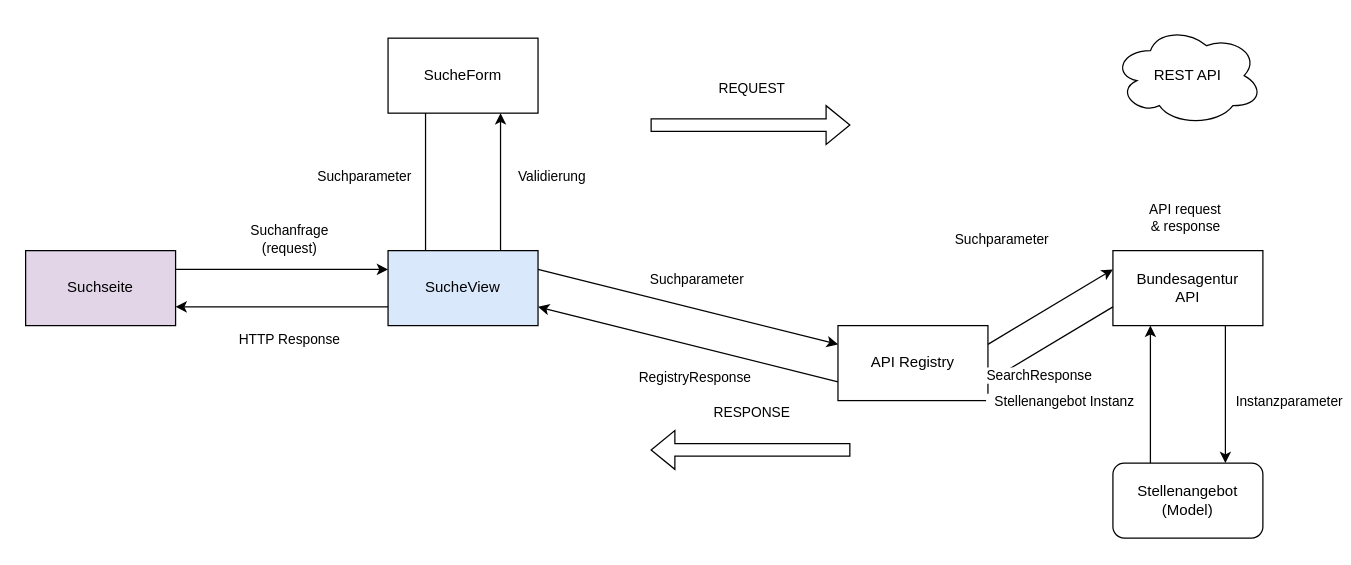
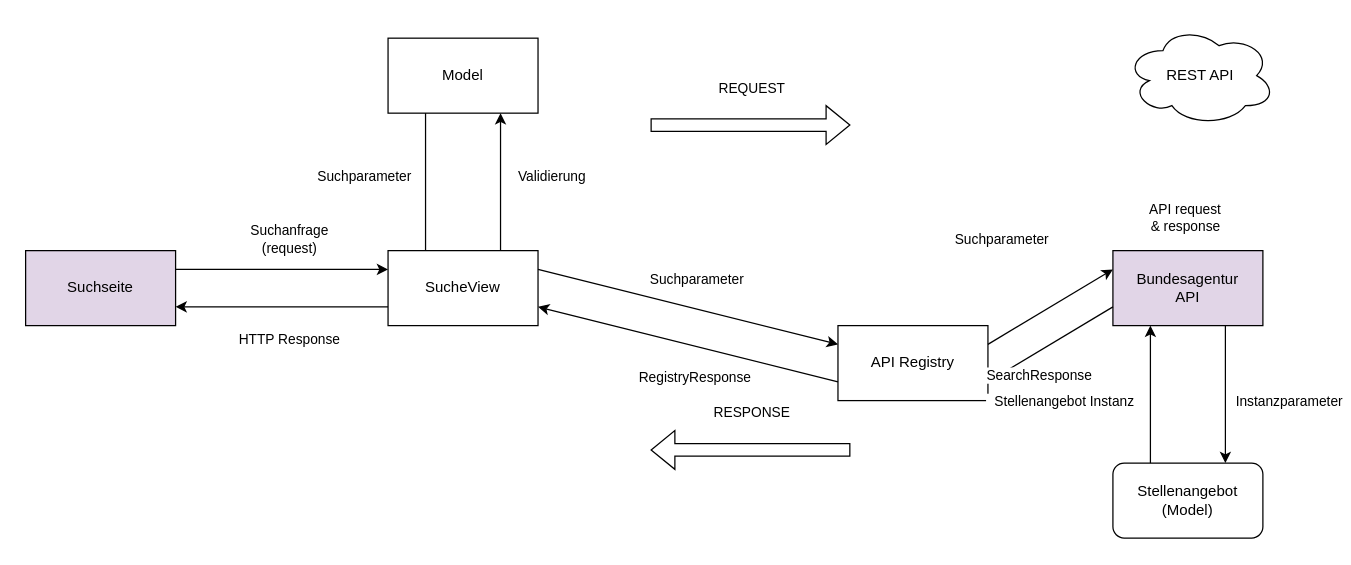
(463, 76) -> (463, 76)
(1188, 76) -> (1201, 76)
(463, 288) -> (463, 288)
(1188, 288) -> (1188, 288)
